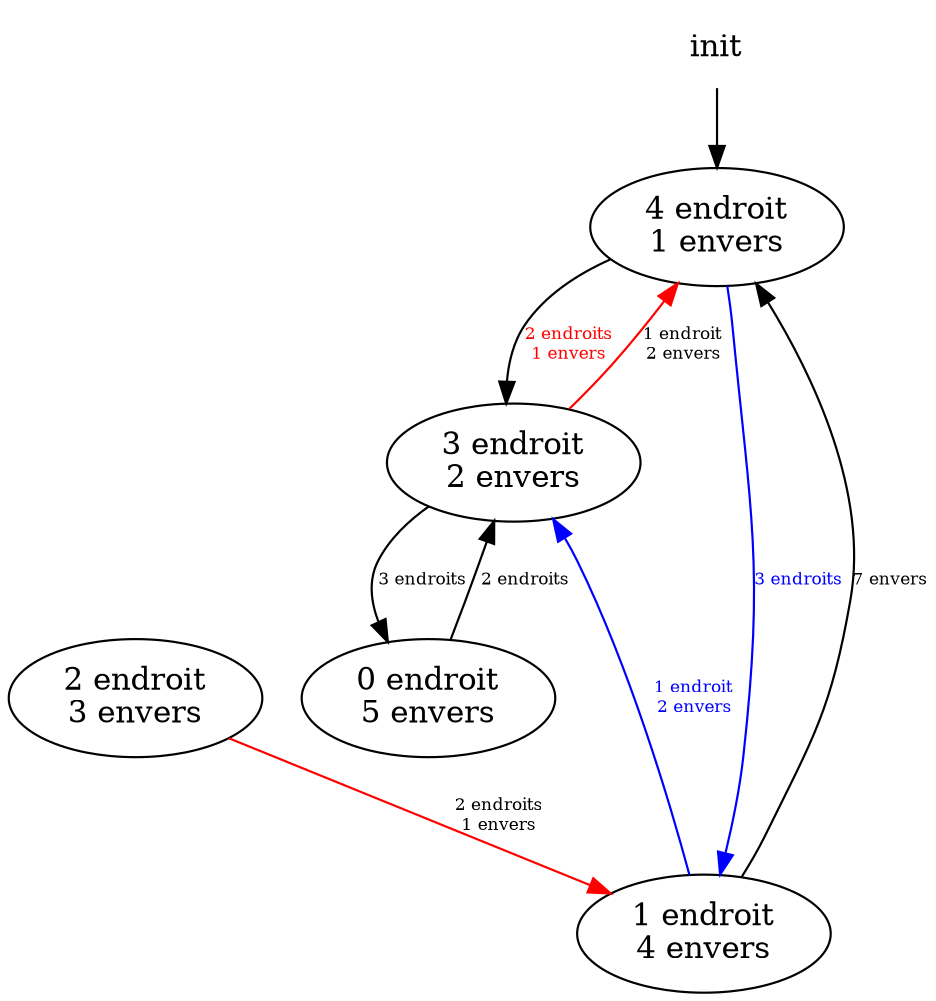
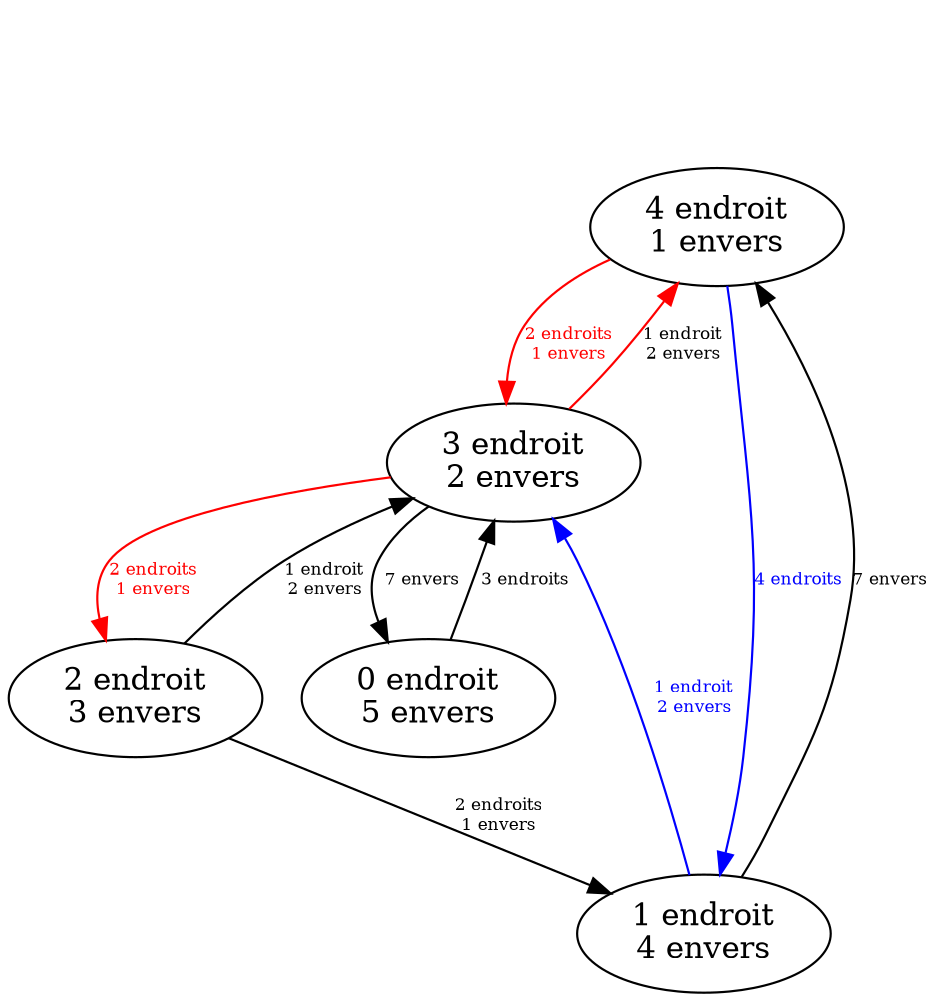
(717, 48) -> none
(540, 306) -> (540, 306)
none -> (215, 510)
none -> (280, 563)
(422, 580) -> (422, 580)
(525, 580) -> (525, 580)
(798, 580) -> (798, 580)
(409, 812) -> (409, 812)
